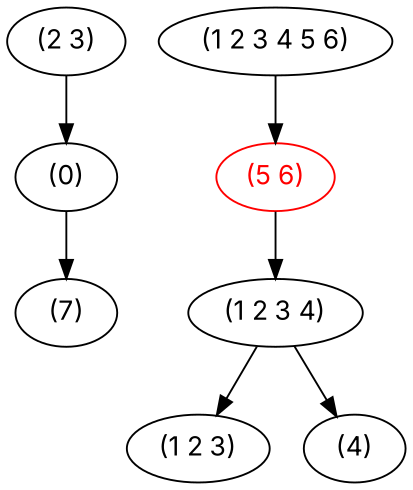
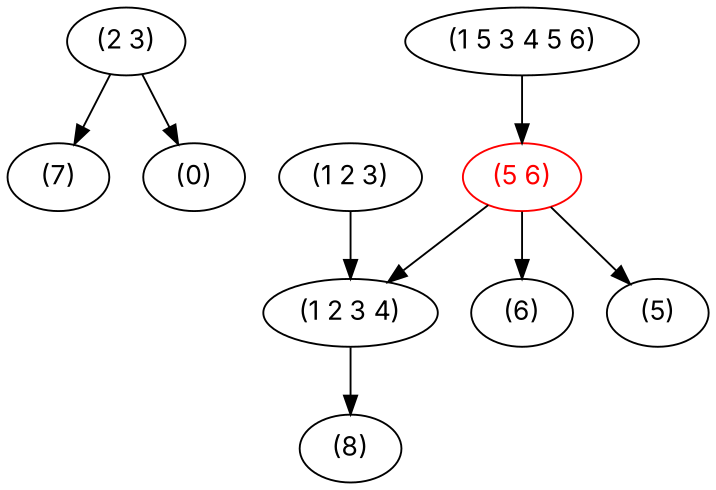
(276, 41) -> (522, 41)
(66, 236) -> (97, 101)
none -> (522, 313)
none -> (658, 313)
(242, 373) -> (351, 236)
(355, 449) -> (351, 449)
